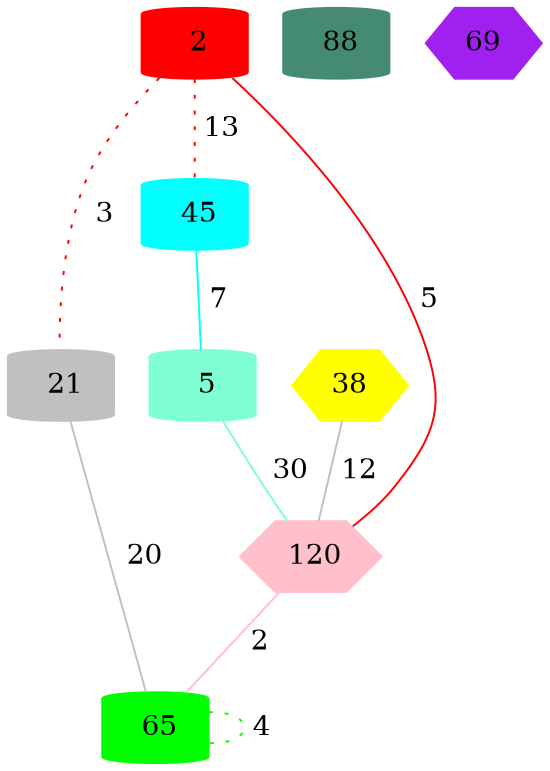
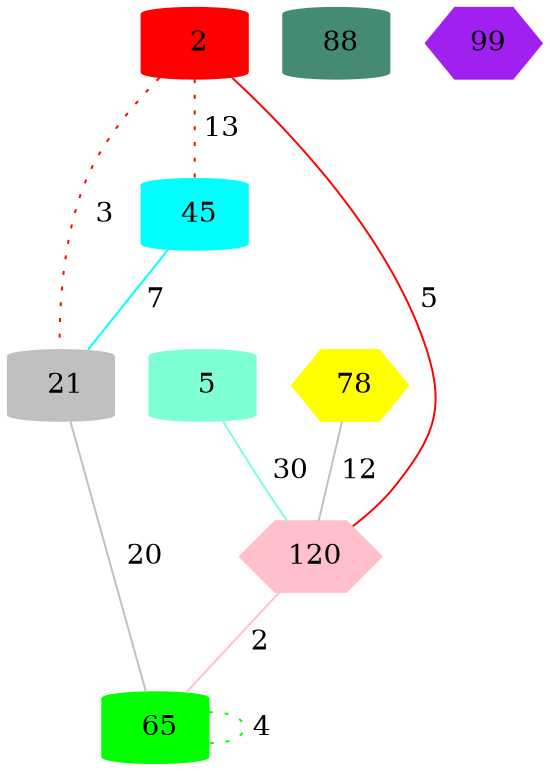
(484, 43) -> (484, 43)
(199, 300) -> (128, 300)
(350, 385) -> (350, 385)
